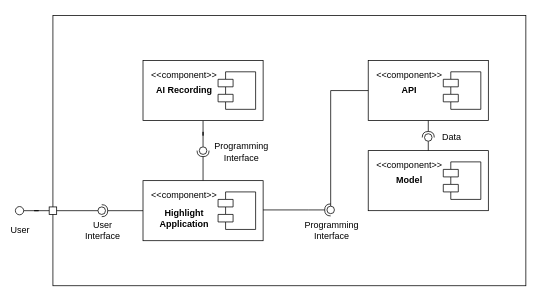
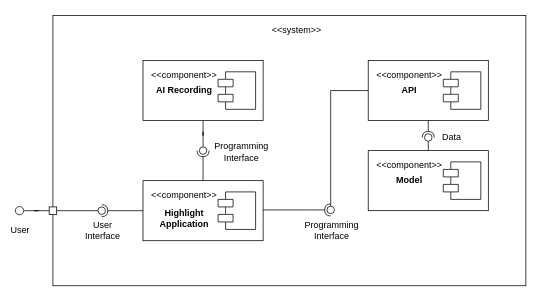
none -> (297, 30)
